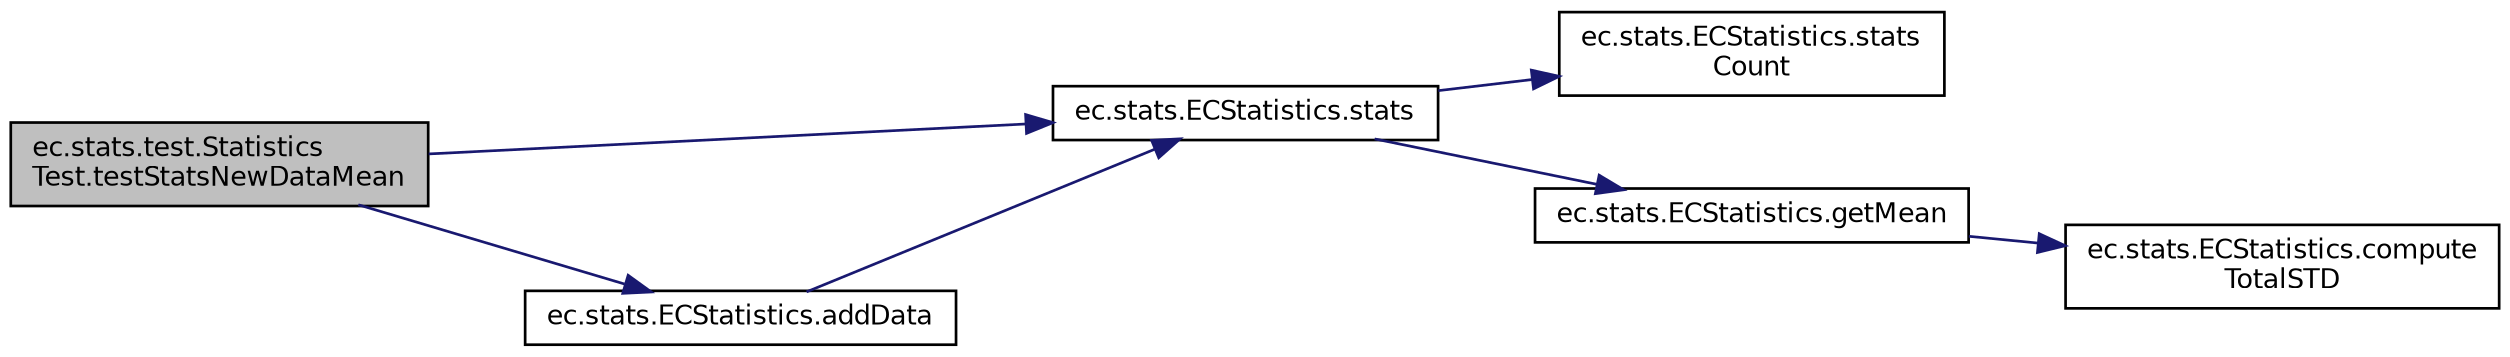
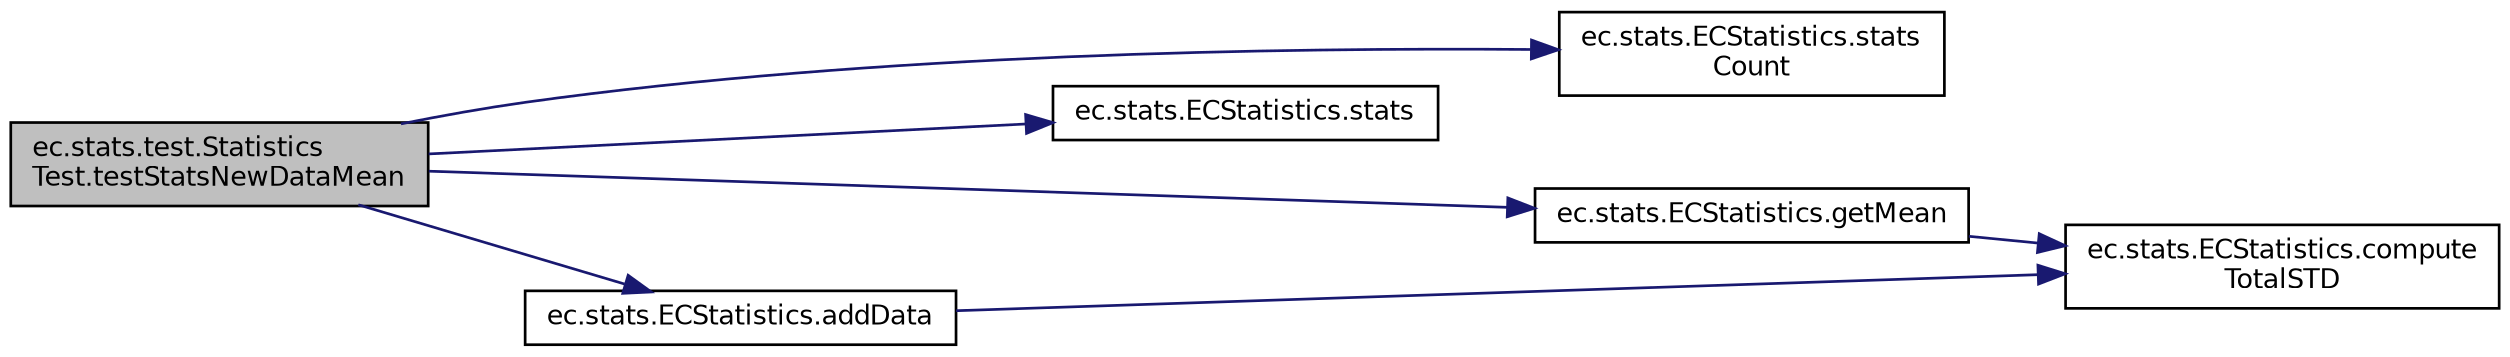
(1485, 85) -> (964, 62)
(1486, 162) -> (968, 189)
(981, 221) -> (1497, 293)
